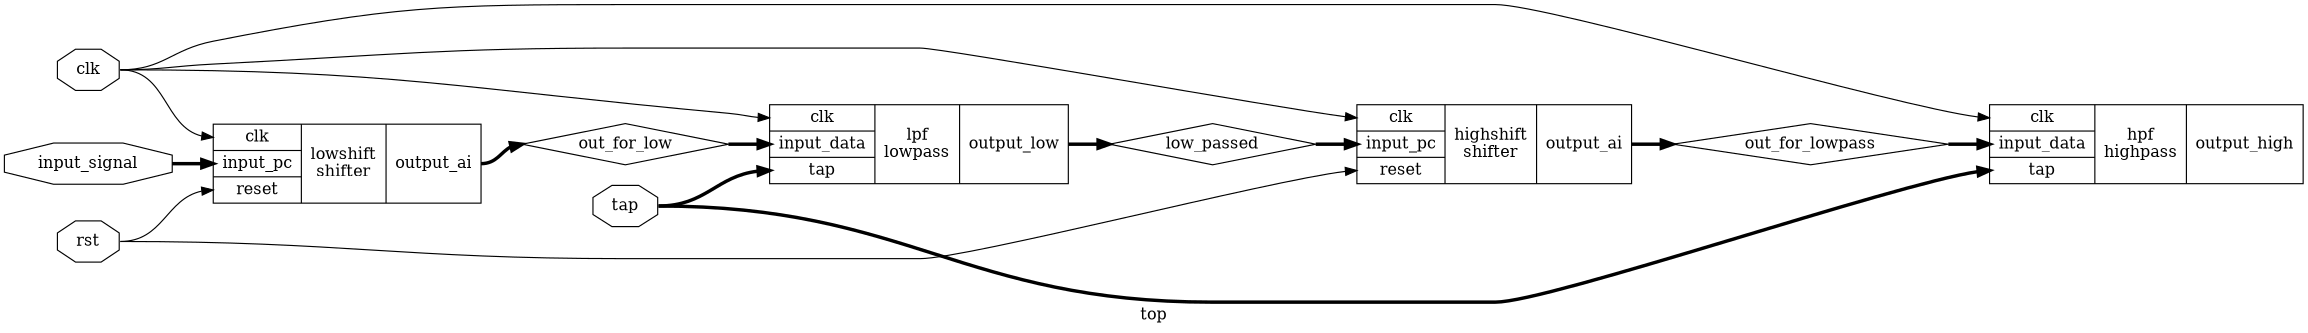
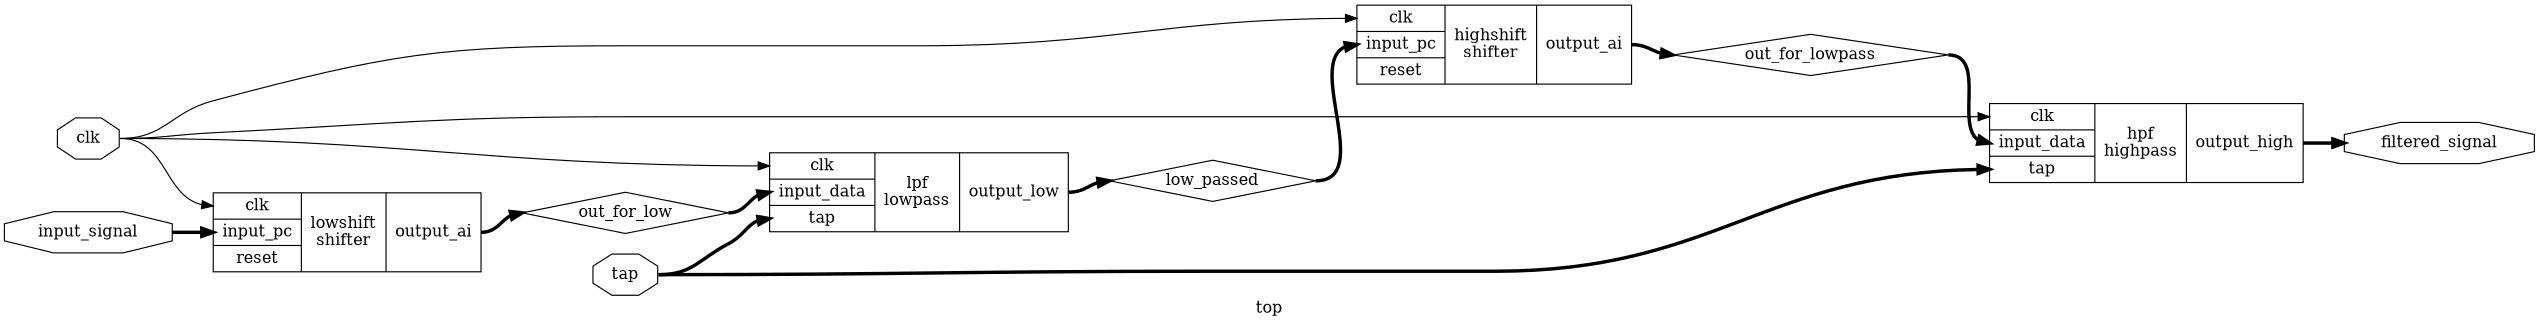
none -> (2439, 143)
(88, 241) -> none
